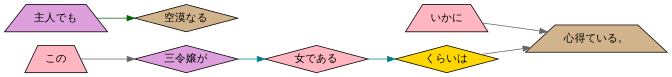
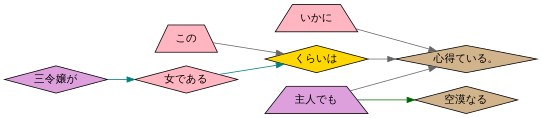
(596, 39) -> (466, 59)
(104, 59) -> (245, 48)
none -> (390, 80)
